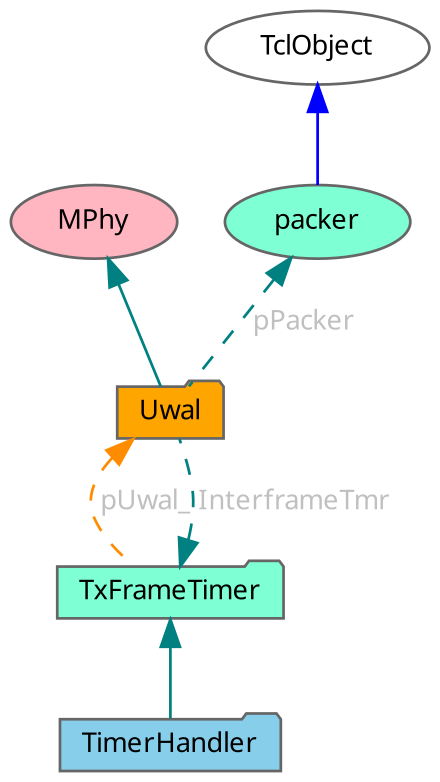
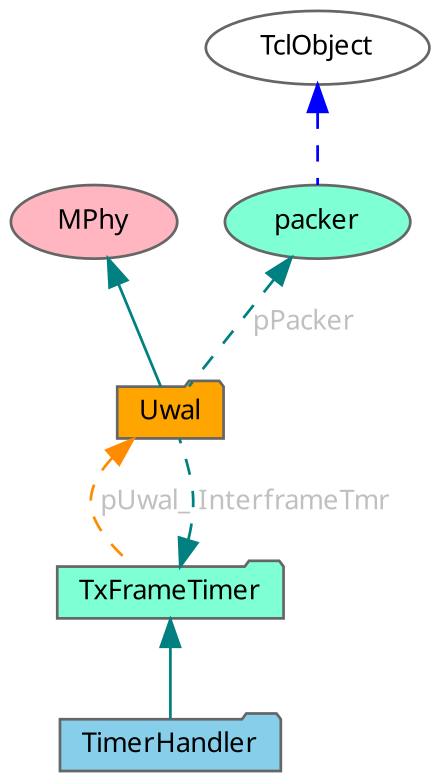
(318, 149) -> (318, 149)
